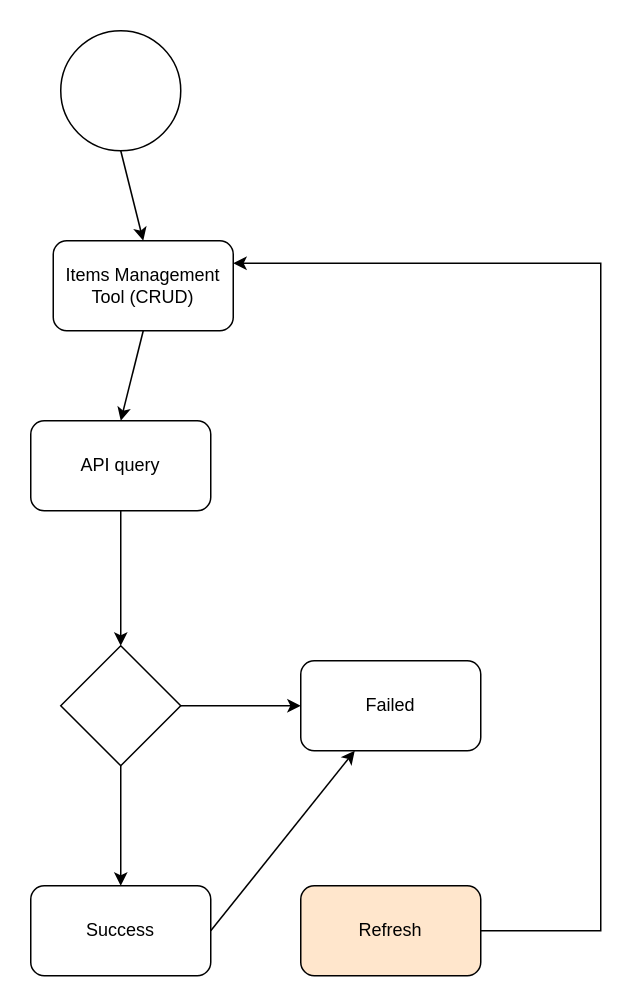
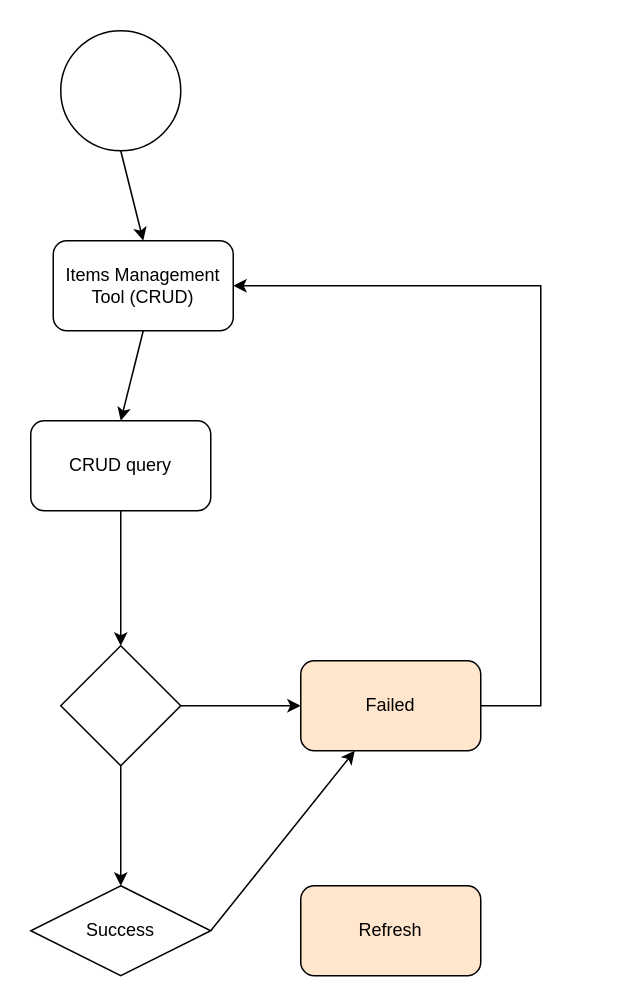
none -> (541, 378)
(121, 466) -> (121, 466)
(601, 478) -> none
(391, 706) -> (391, 706)
(121, 931) -> (121, 931)
